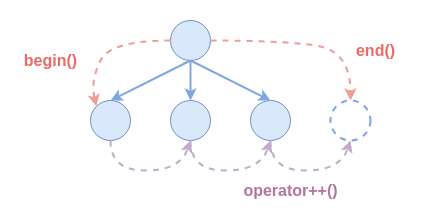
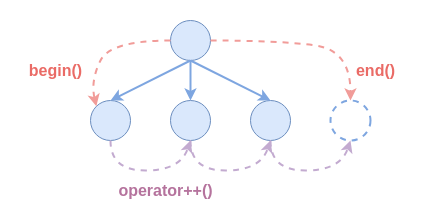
(376, 51) -> (376, 71)
(51, 61) -> (56, 71)
(291, 191) -> (166, 191)
